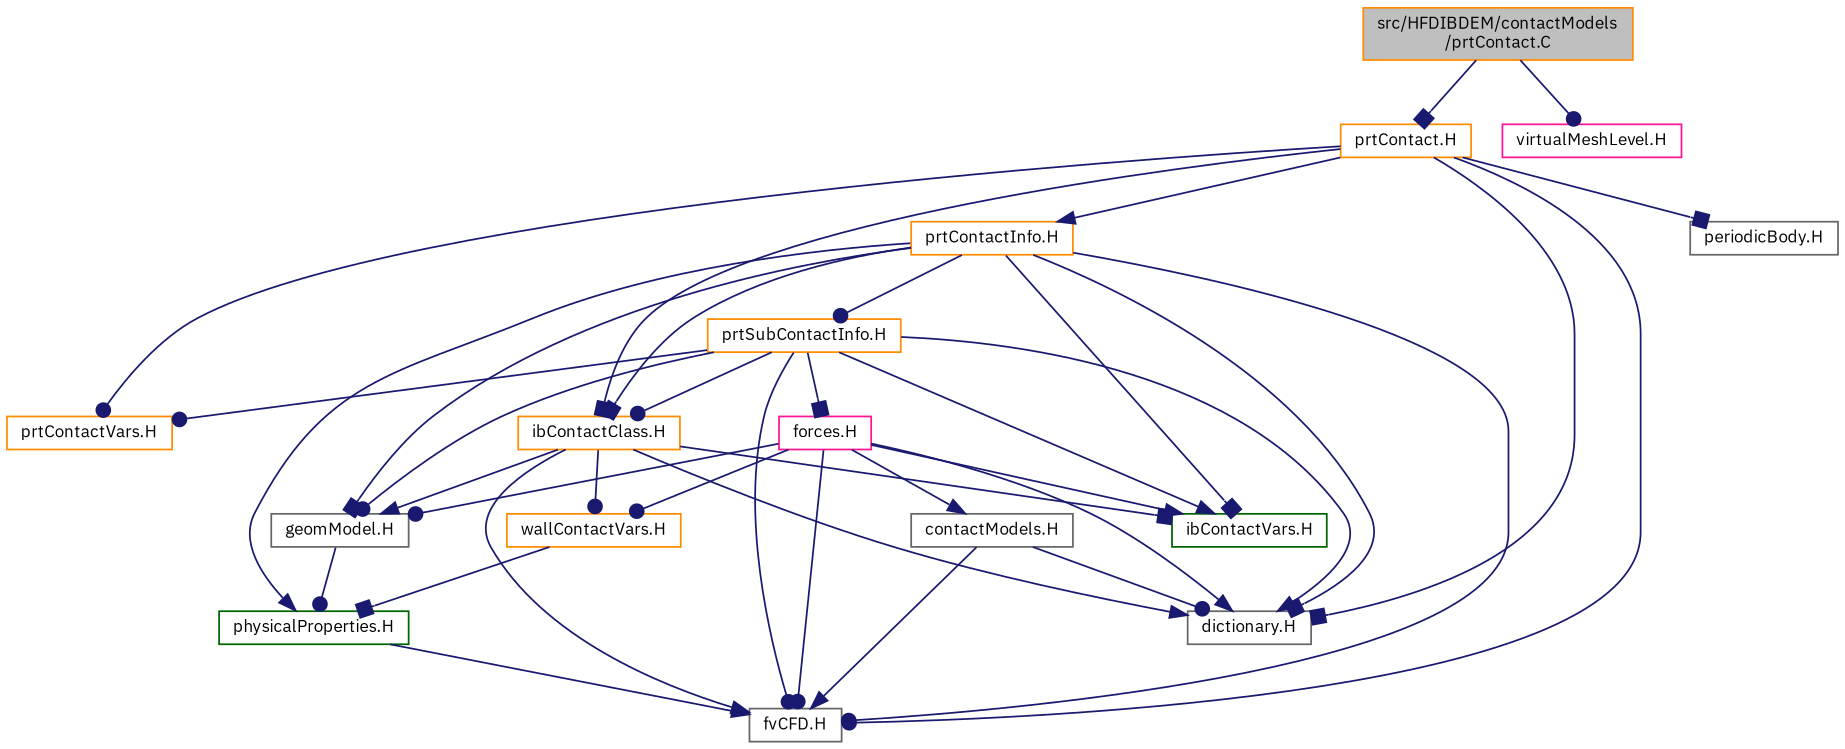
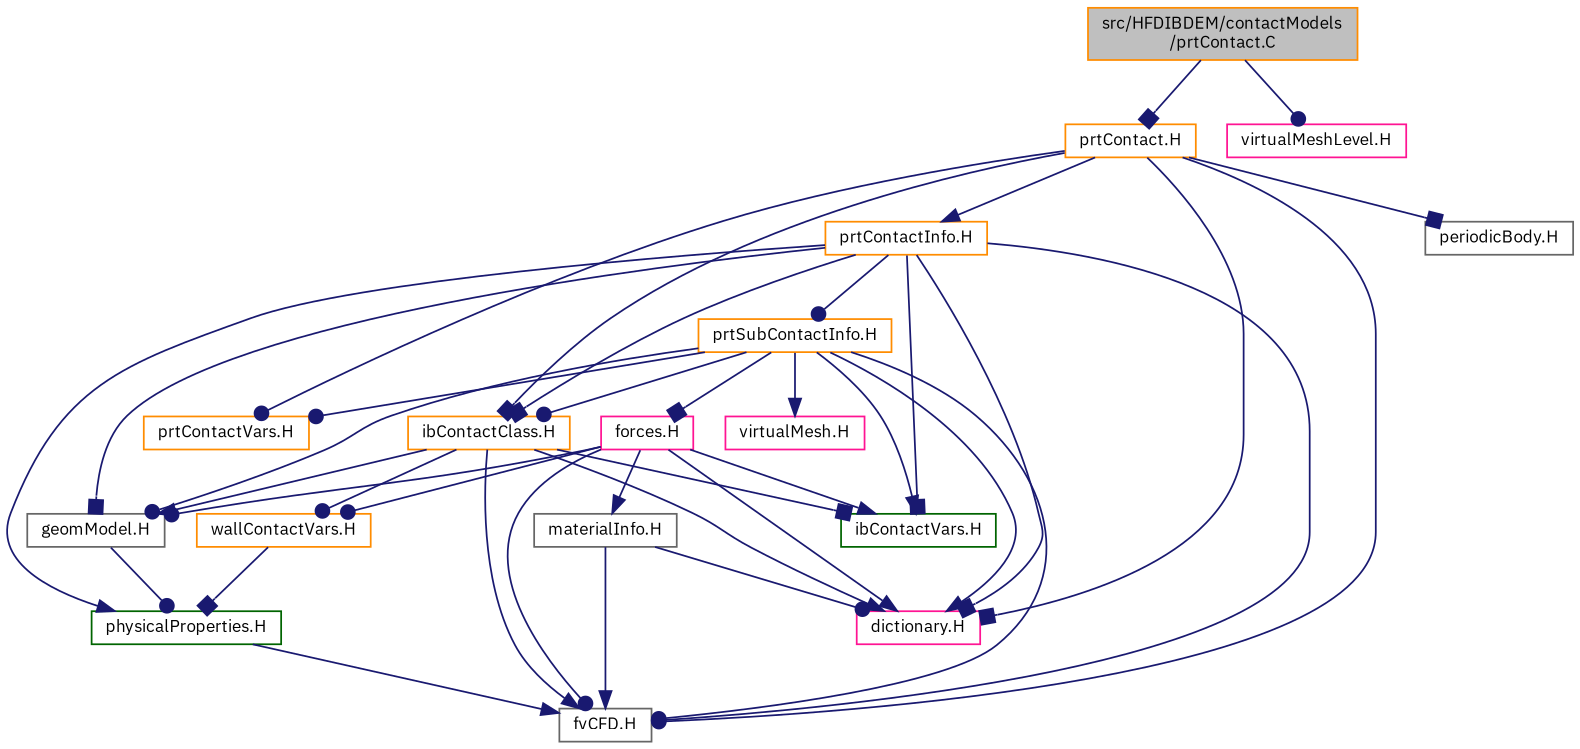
none -> (795, 433)
(992, 530) -> (605, 530)
(1249, 628) -> (918, 628)
